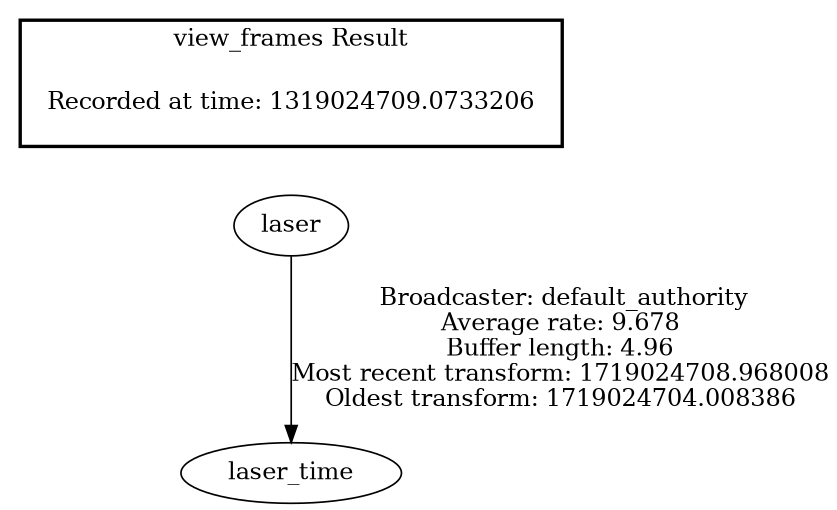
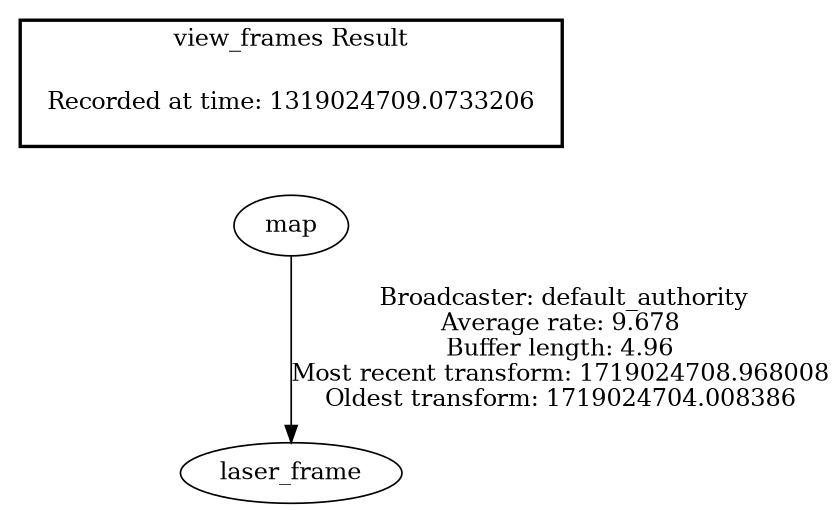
(291, 226) -> (291, 226)
(291, 473) -> (291, 473)
